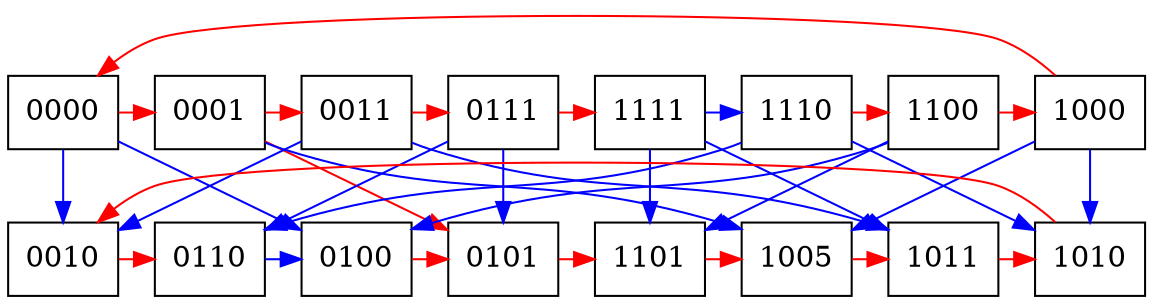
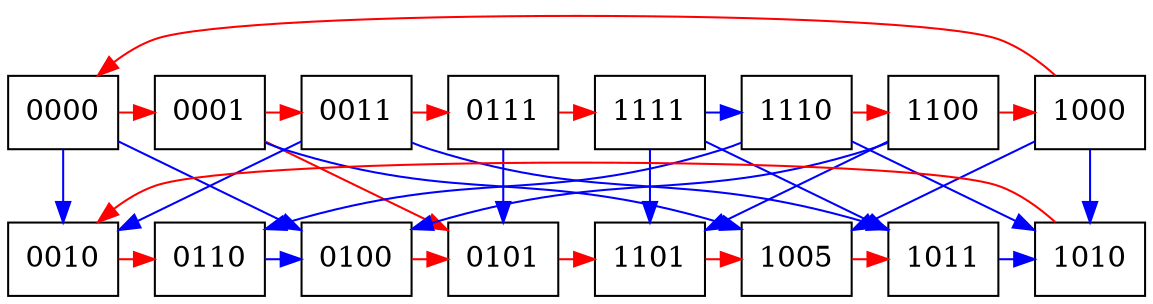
(342, 193) -> none
(1006, 259) -> (1006, 259)
